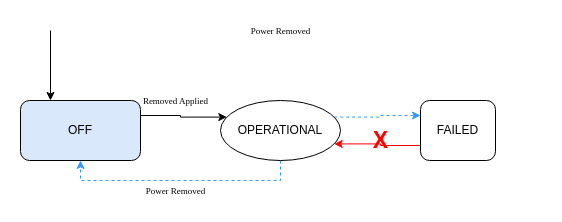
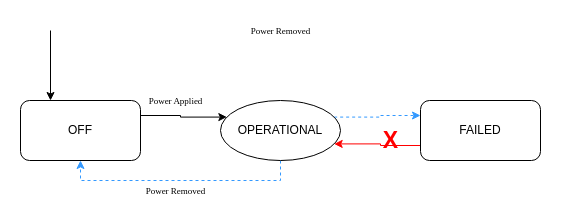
(176, 101) -> (176, 101)
(81, 131) -> (81, 131)
(458, 131) -> (481, 131)
(381, 141) -> (391, 141)
